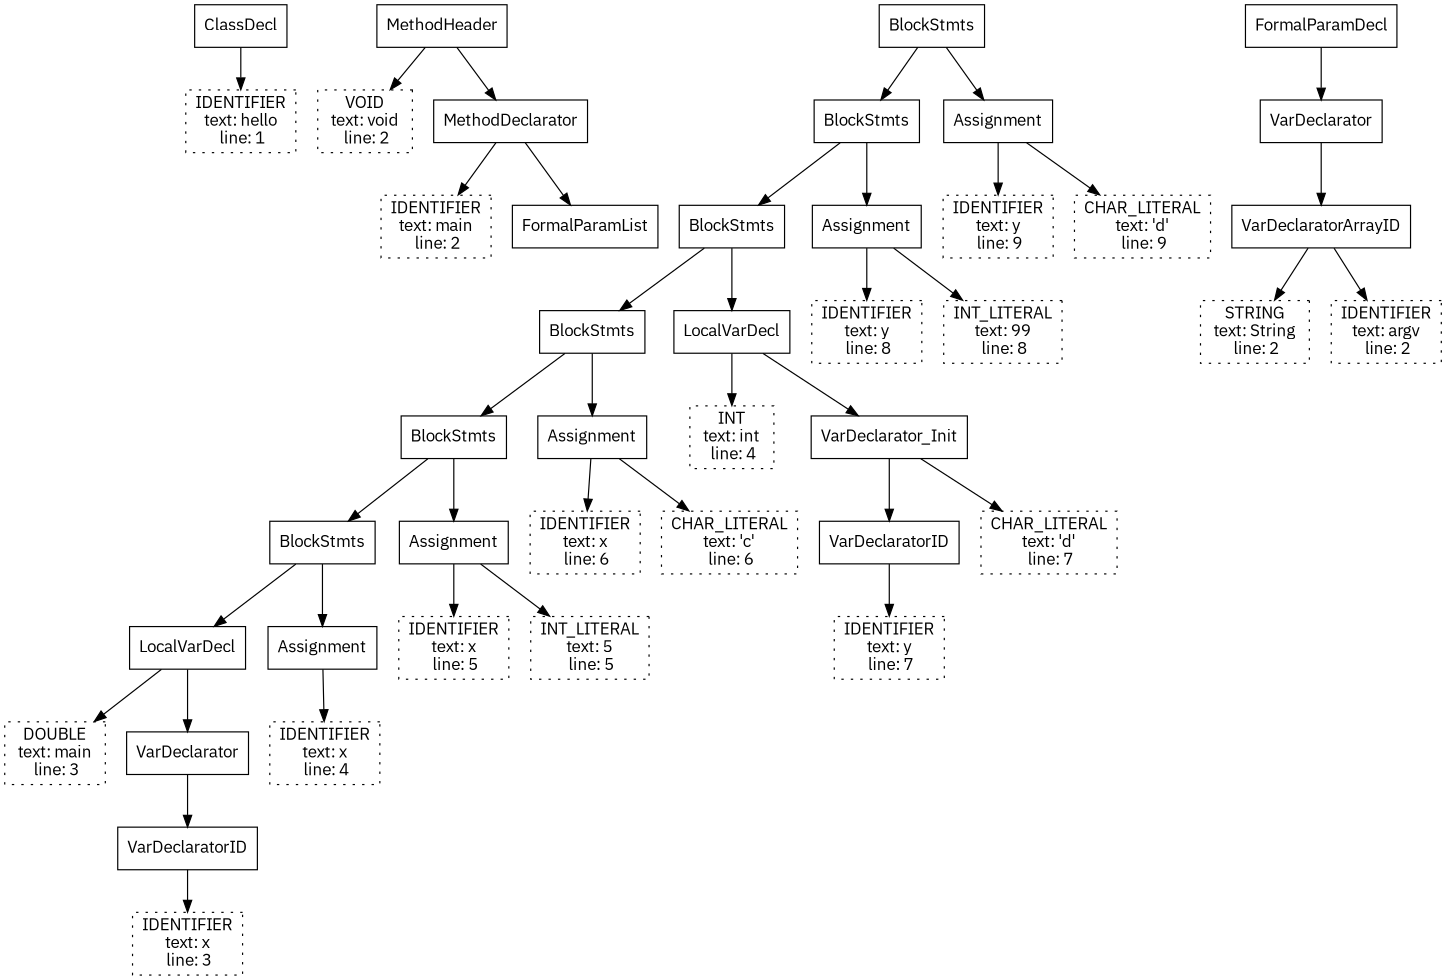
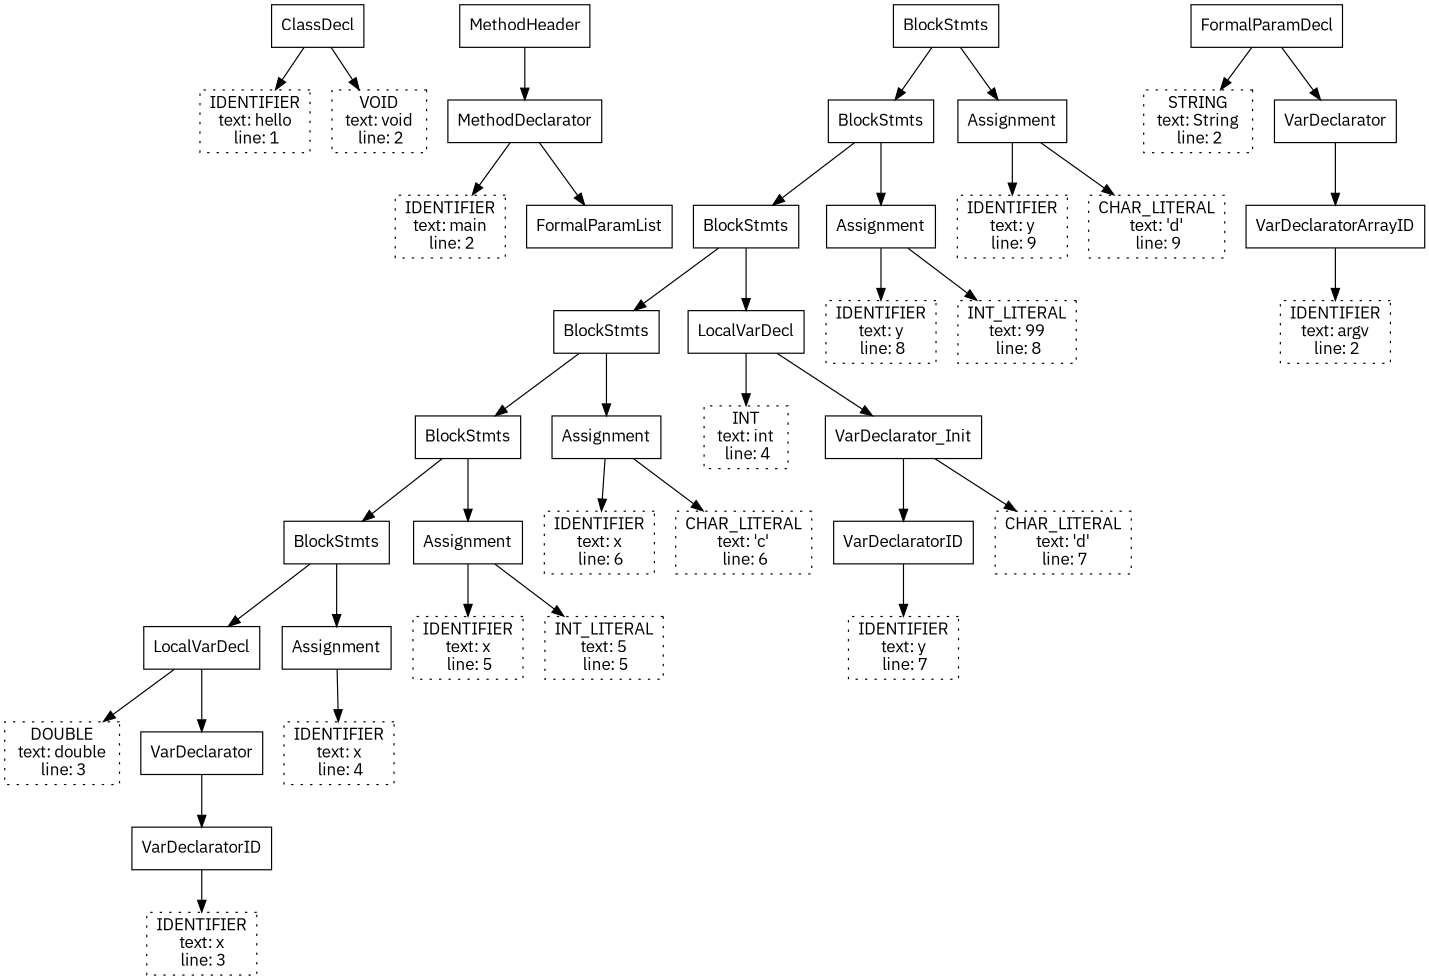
(412, 64) -> (342, 64)
(1295, 269) -> (1240, 64)
(55, 753) -> (62, 753)
